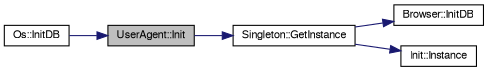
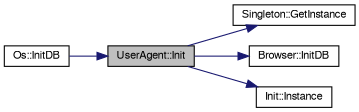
(369, 25) -> (216, 56)
(373, 47) -> (217, 75)
